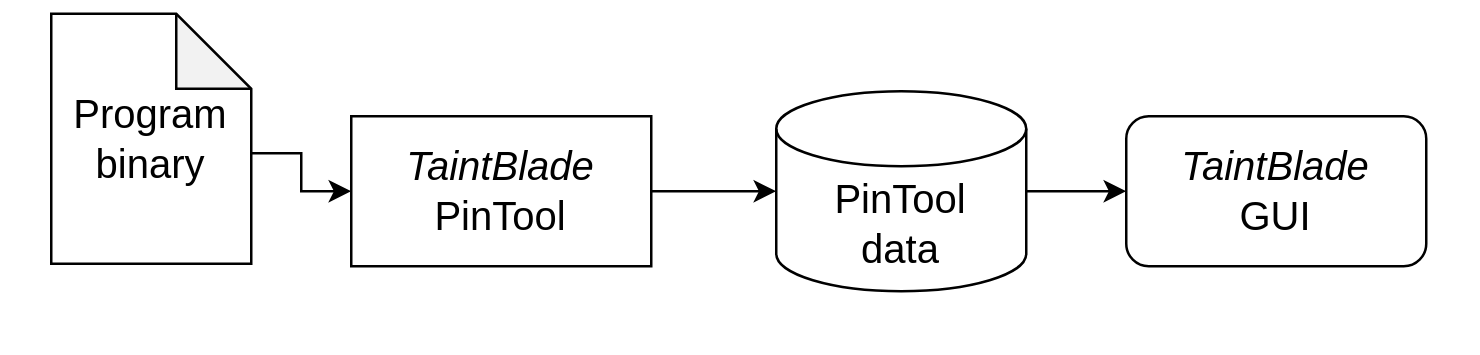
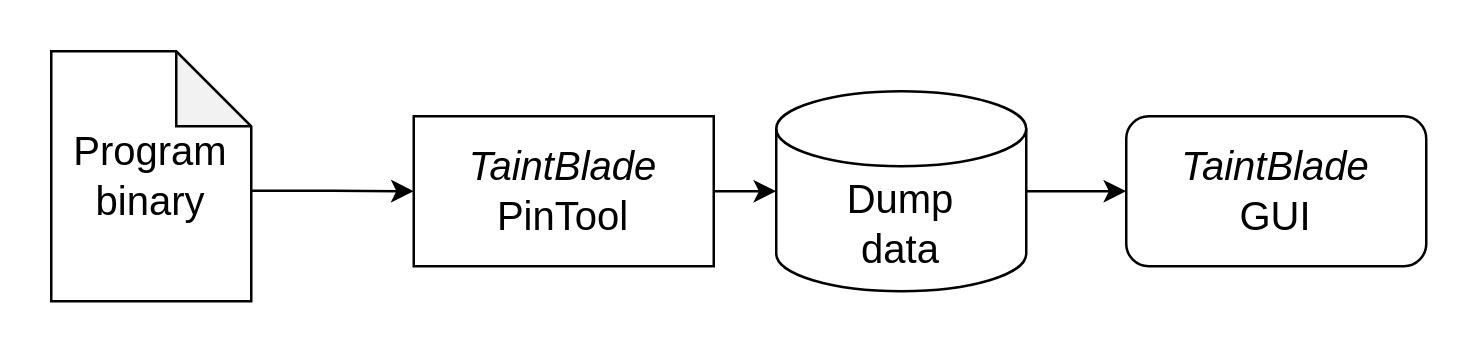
(151, 139) -> (151, 176)
(501, 191) -> (564, 191)
(901, 224) -> (901, 224)
